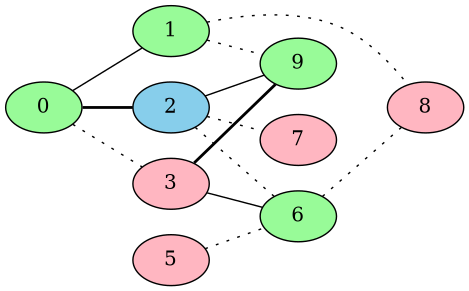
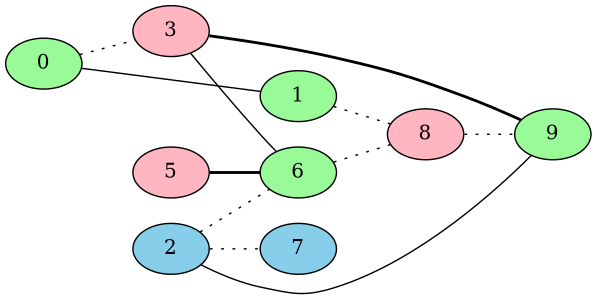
(235, 47) -> (489, 134)
(108, 107) -> none
(298, 140) -> (298, 249)
(235, 238) -> (235, 172)
